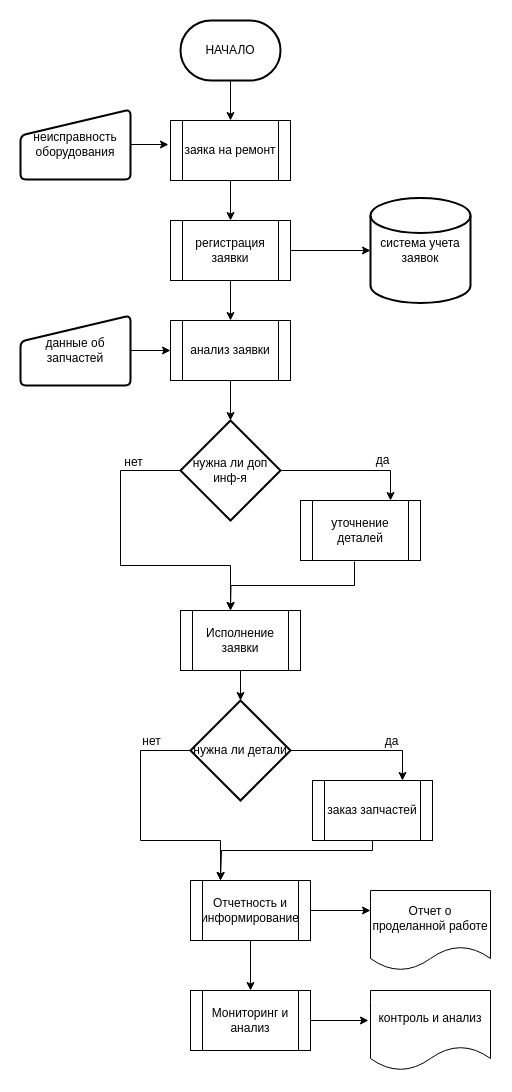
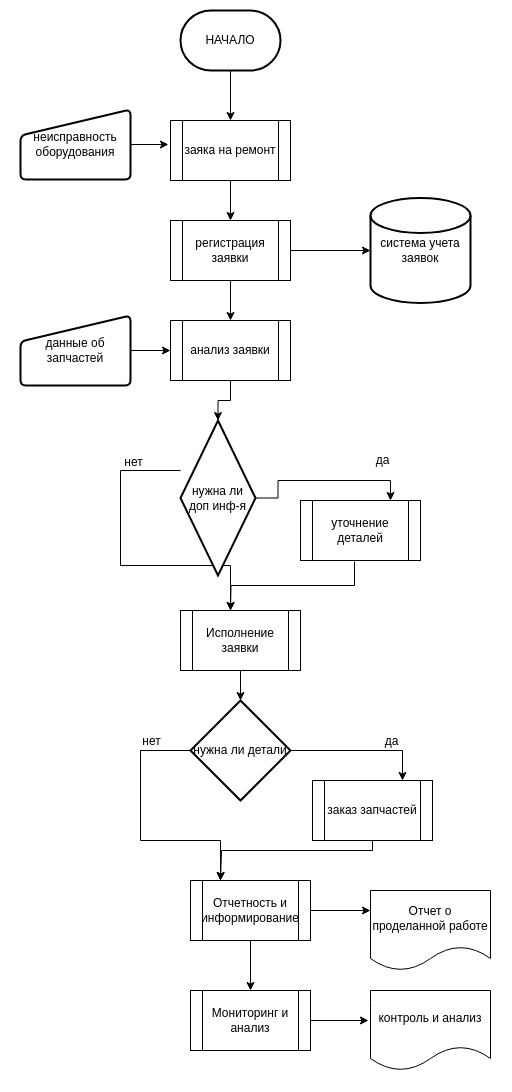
(231, 51) -> (231, 41)
(231, 471) -> (218, 498)
